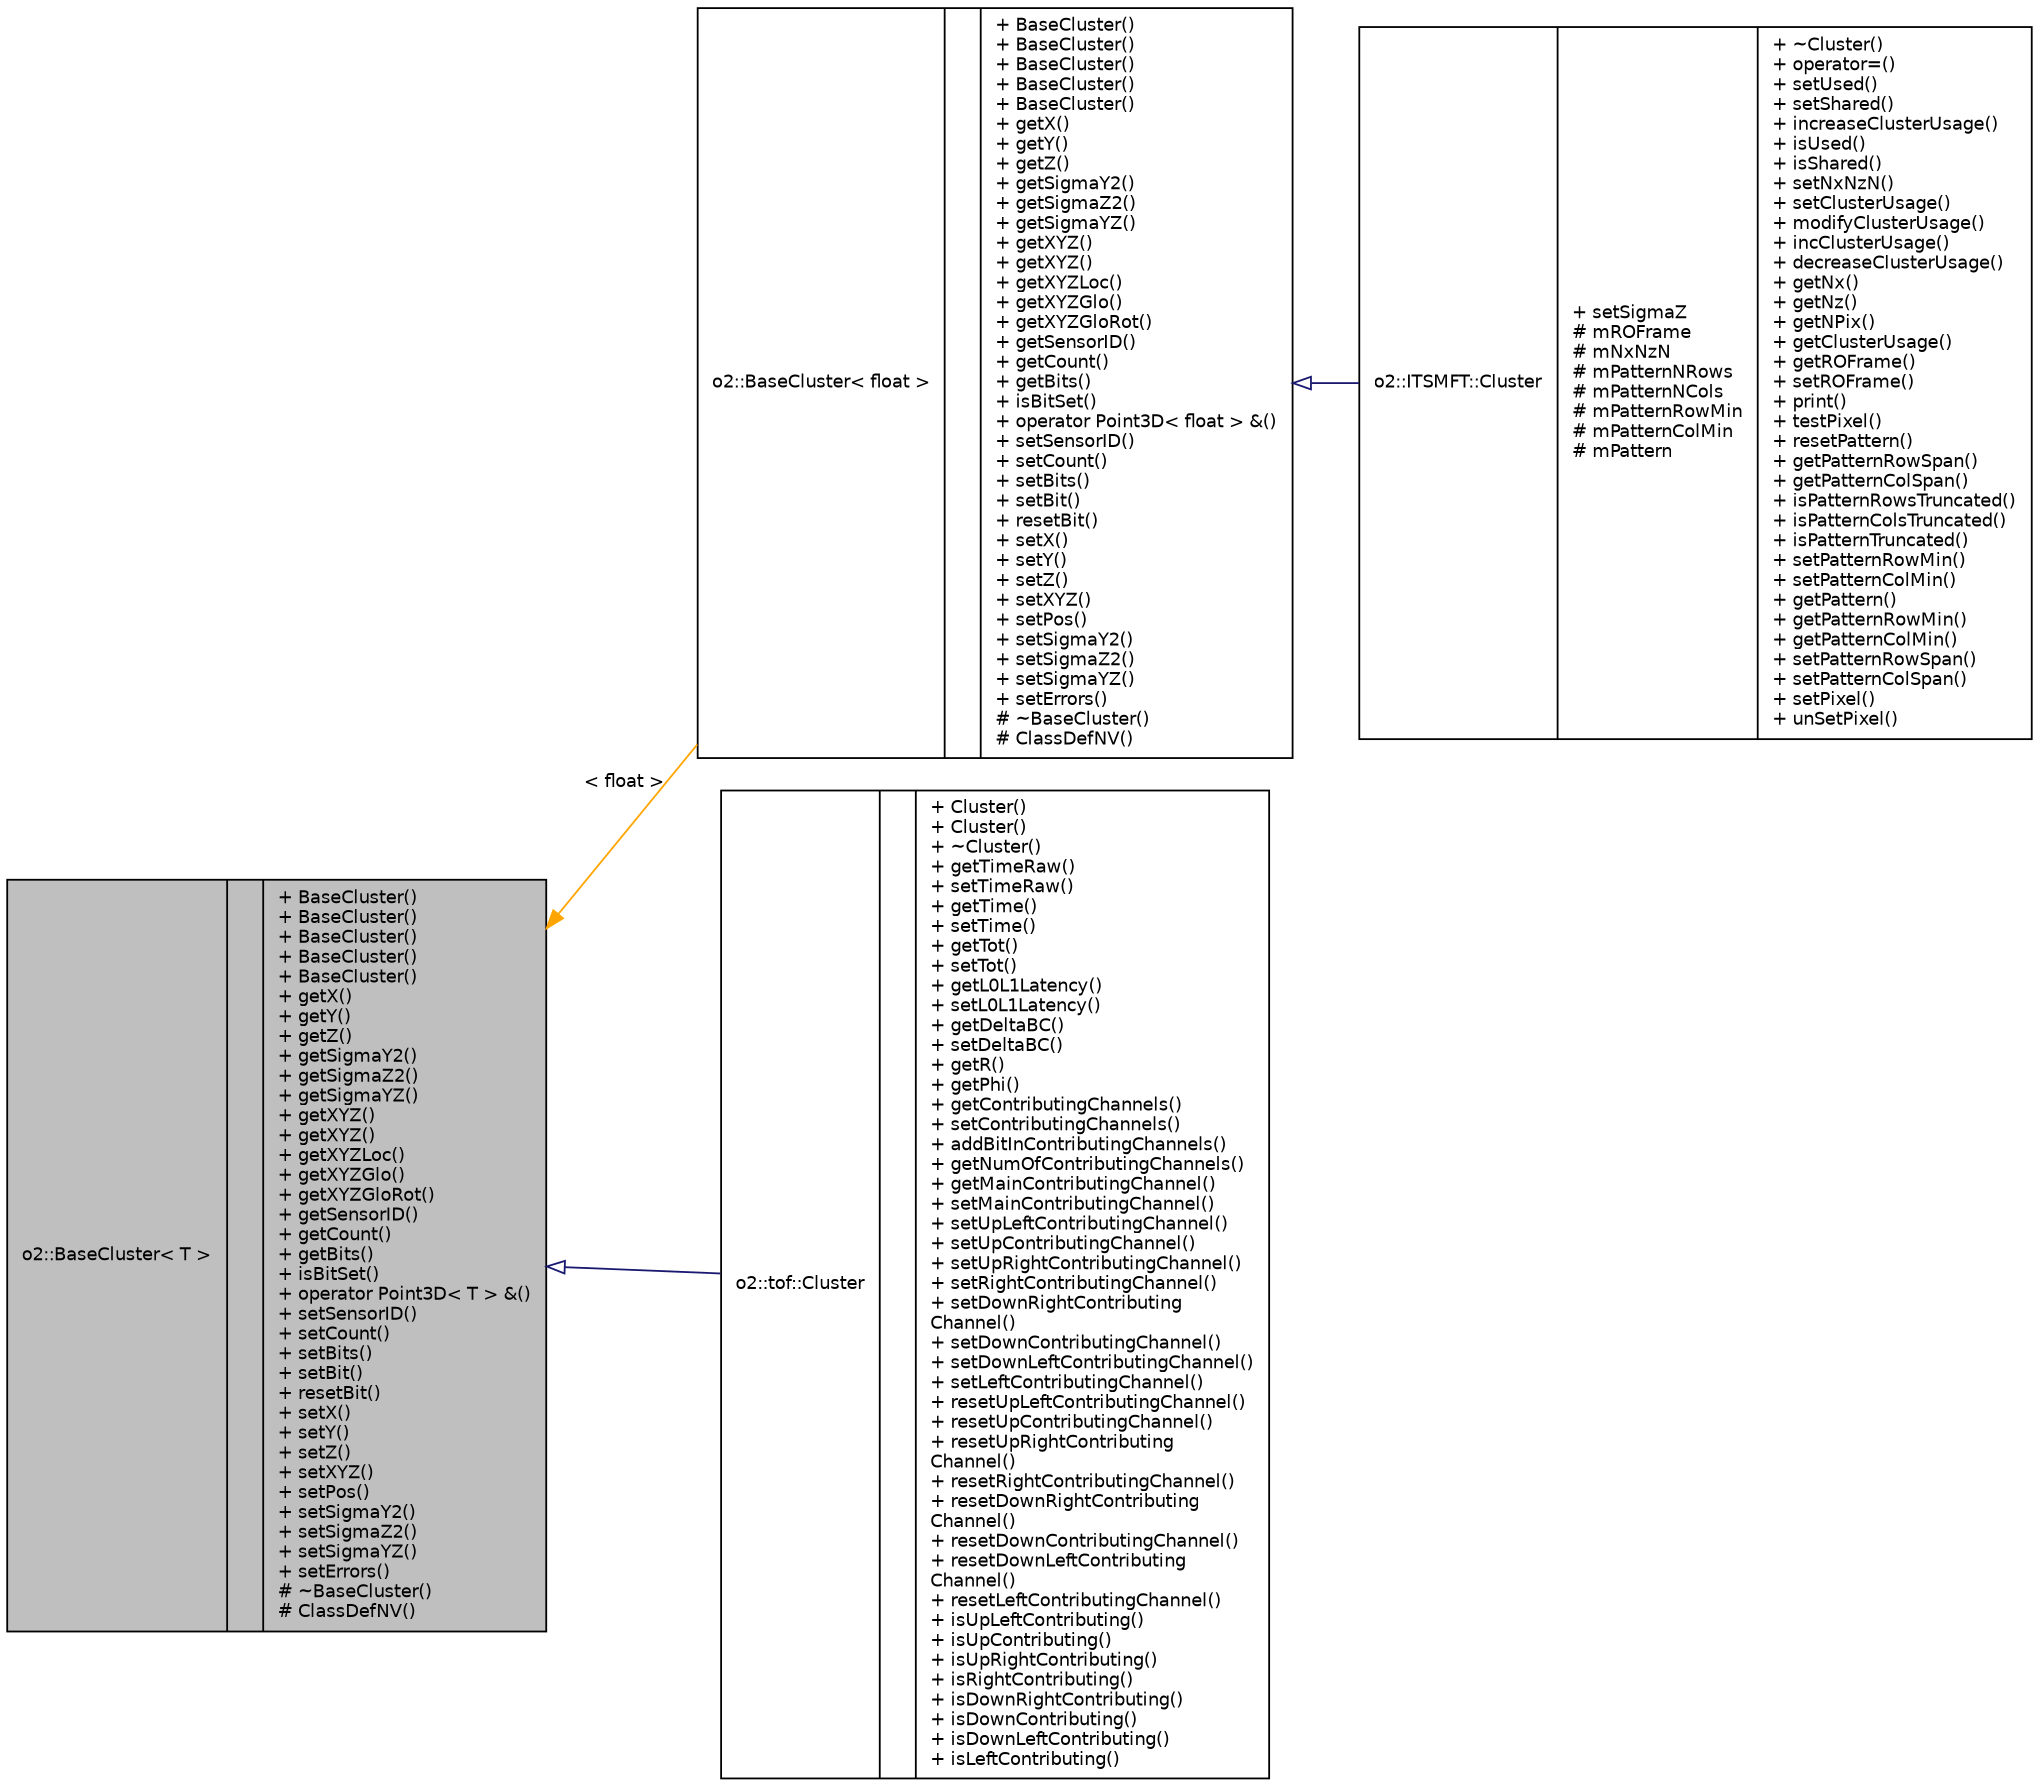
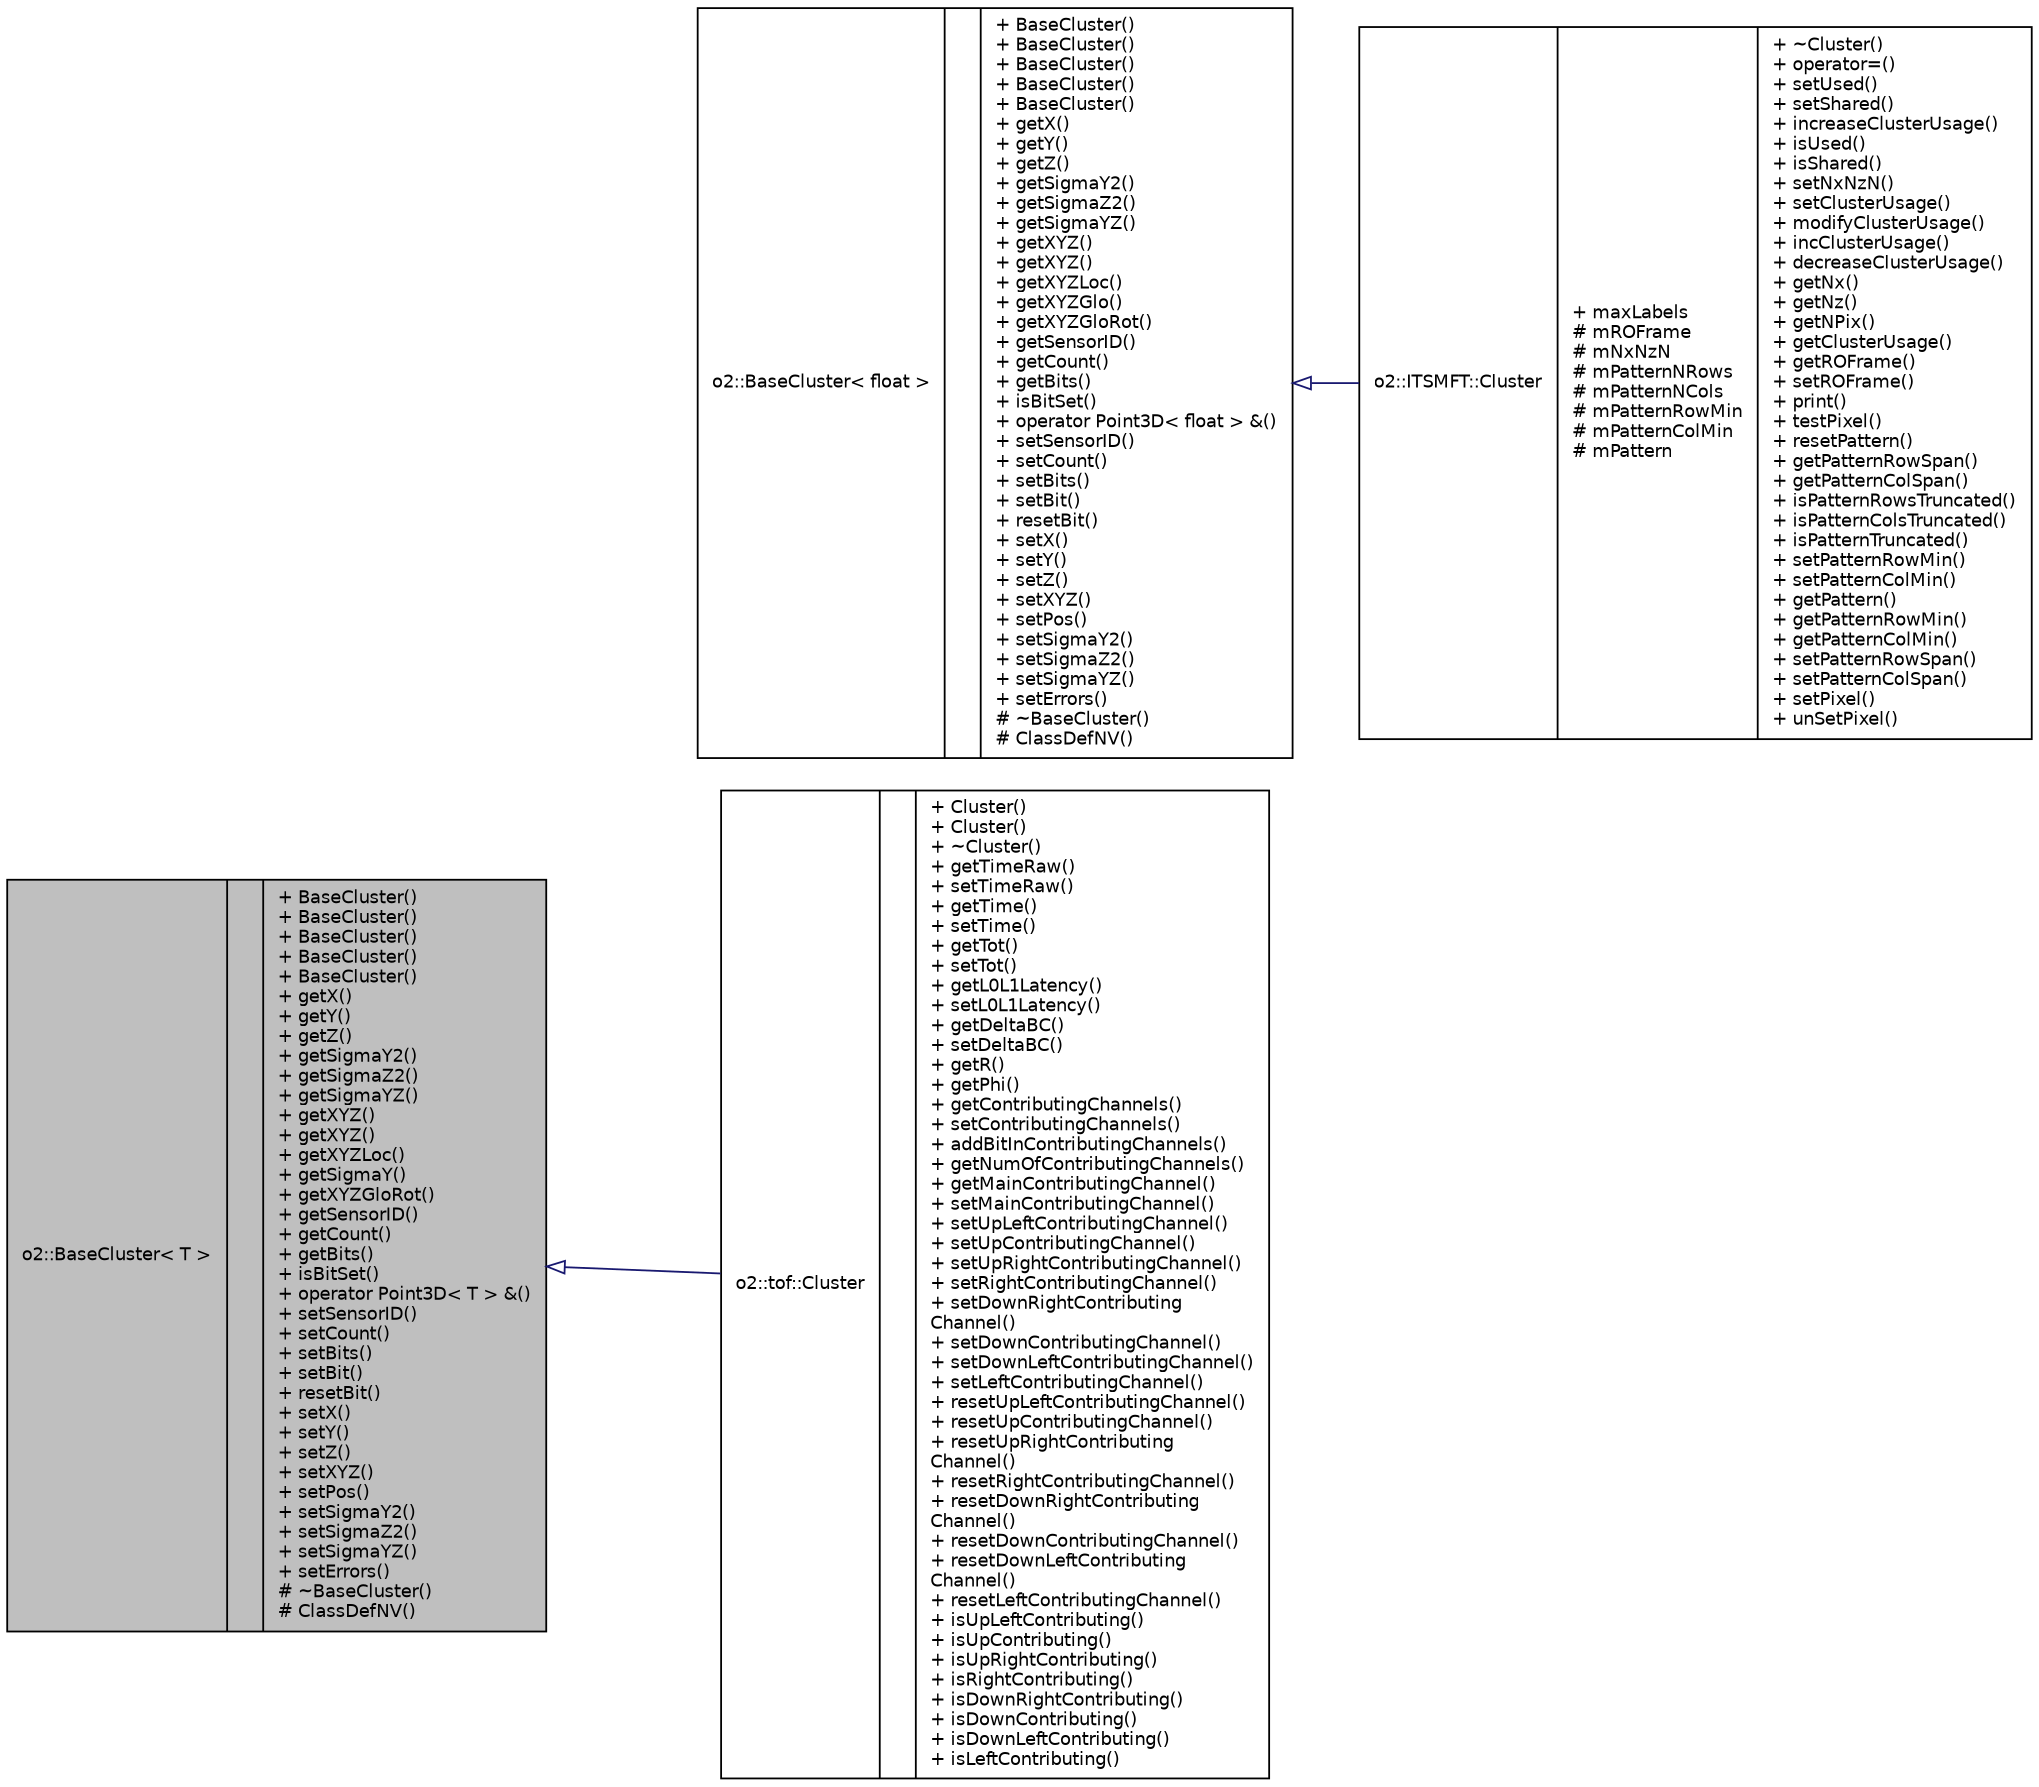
(1630, 313) -> (1631, 313)
(628, 829) -> none
(342, 1175) -> (343, 1175)
